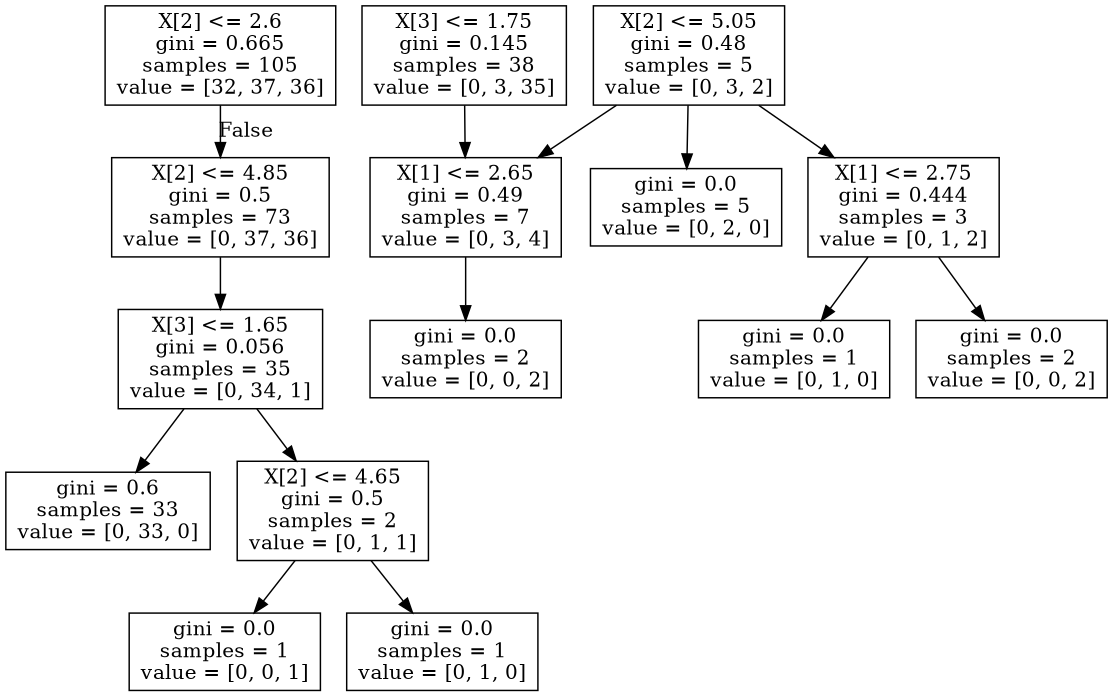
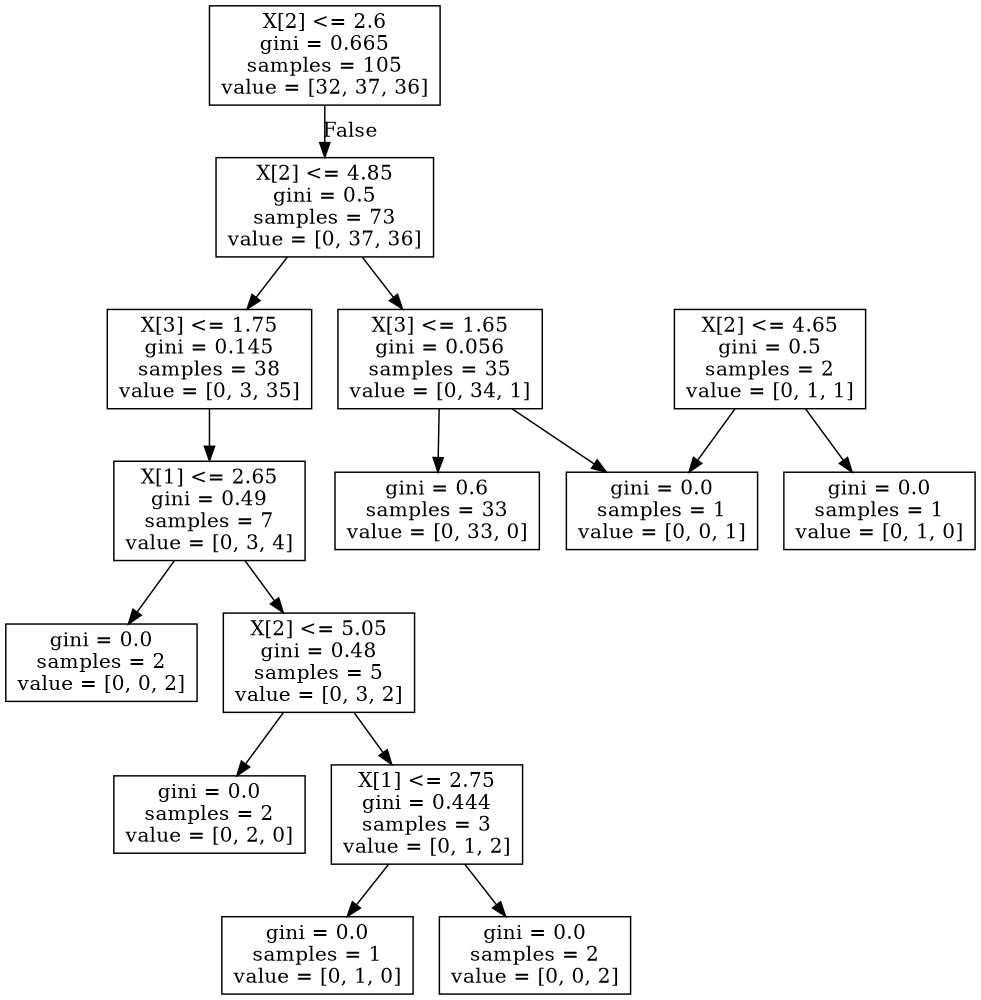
(584, 127) -> (260, 581)
(686, 207) -> (209, 815)
none -> (272, 277)
(272, 429) -> (553, 436)
